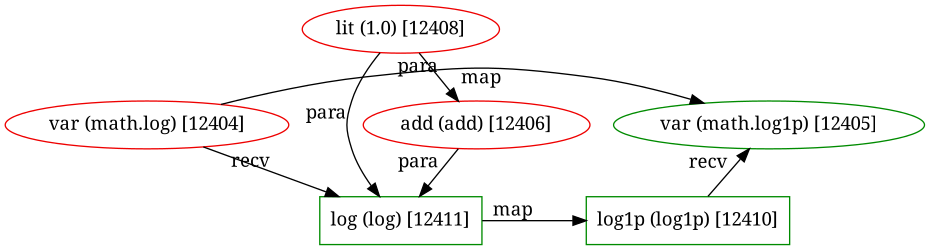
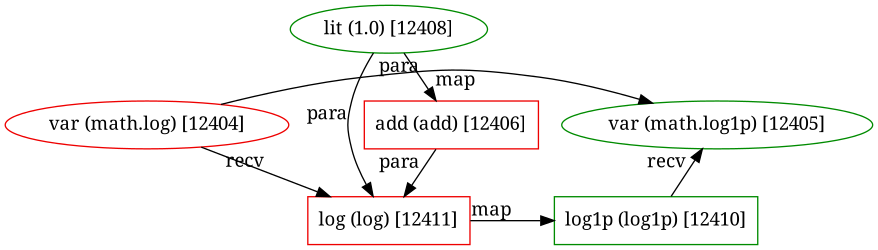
(401, 29) -> (389, 29)
(477, 125) -> (451, 125)
(401, 221) -> (389, 221)
